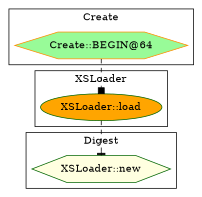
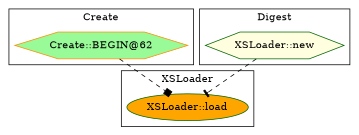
(101, 45) -> (101, 45)
(101, 137) -> (232, 76)
